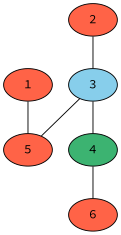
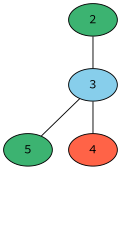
(93, 20) -> (93, 20)
(28, 85) -> none
(28, 150) -> (28, 150)
(93, 150) -> (93, 150)
(93, 215) -> none
